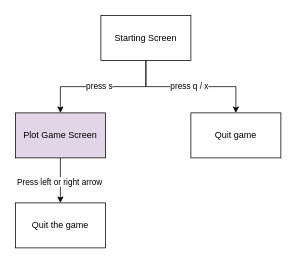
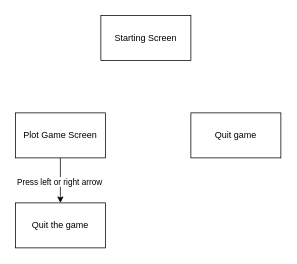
(92, 87) -> none
(192, 87) -> none
(60, 135) -> (60, 135)
